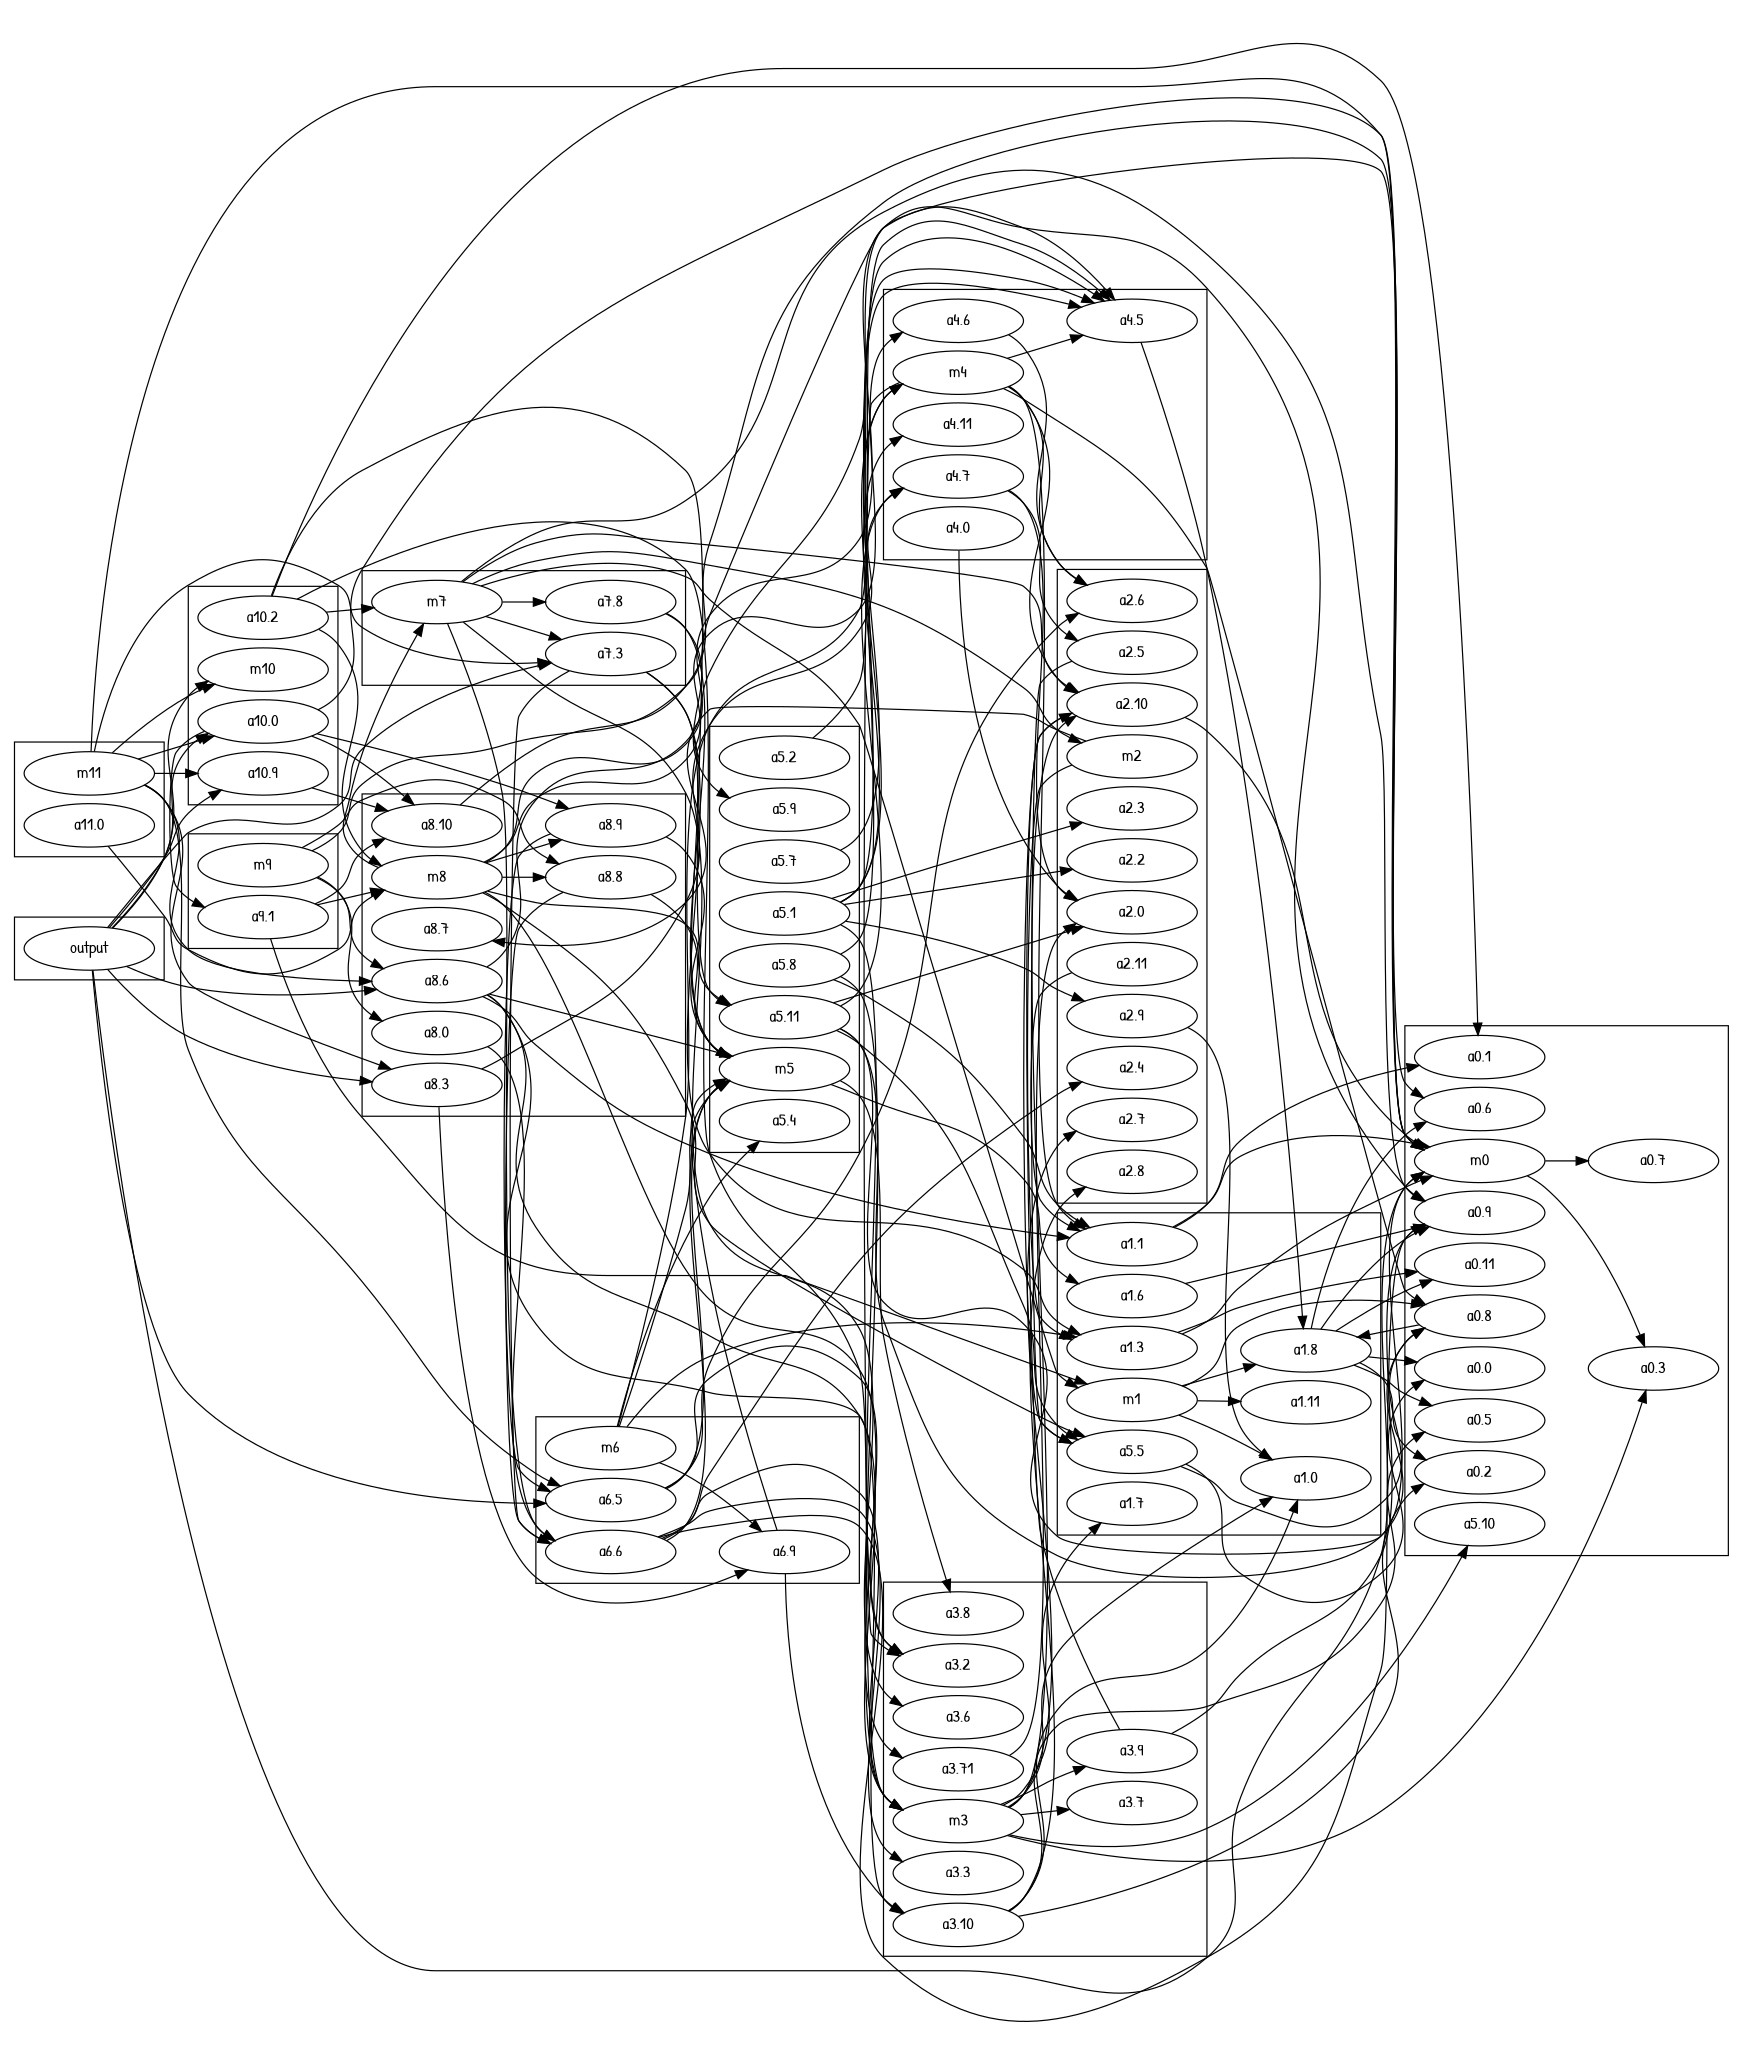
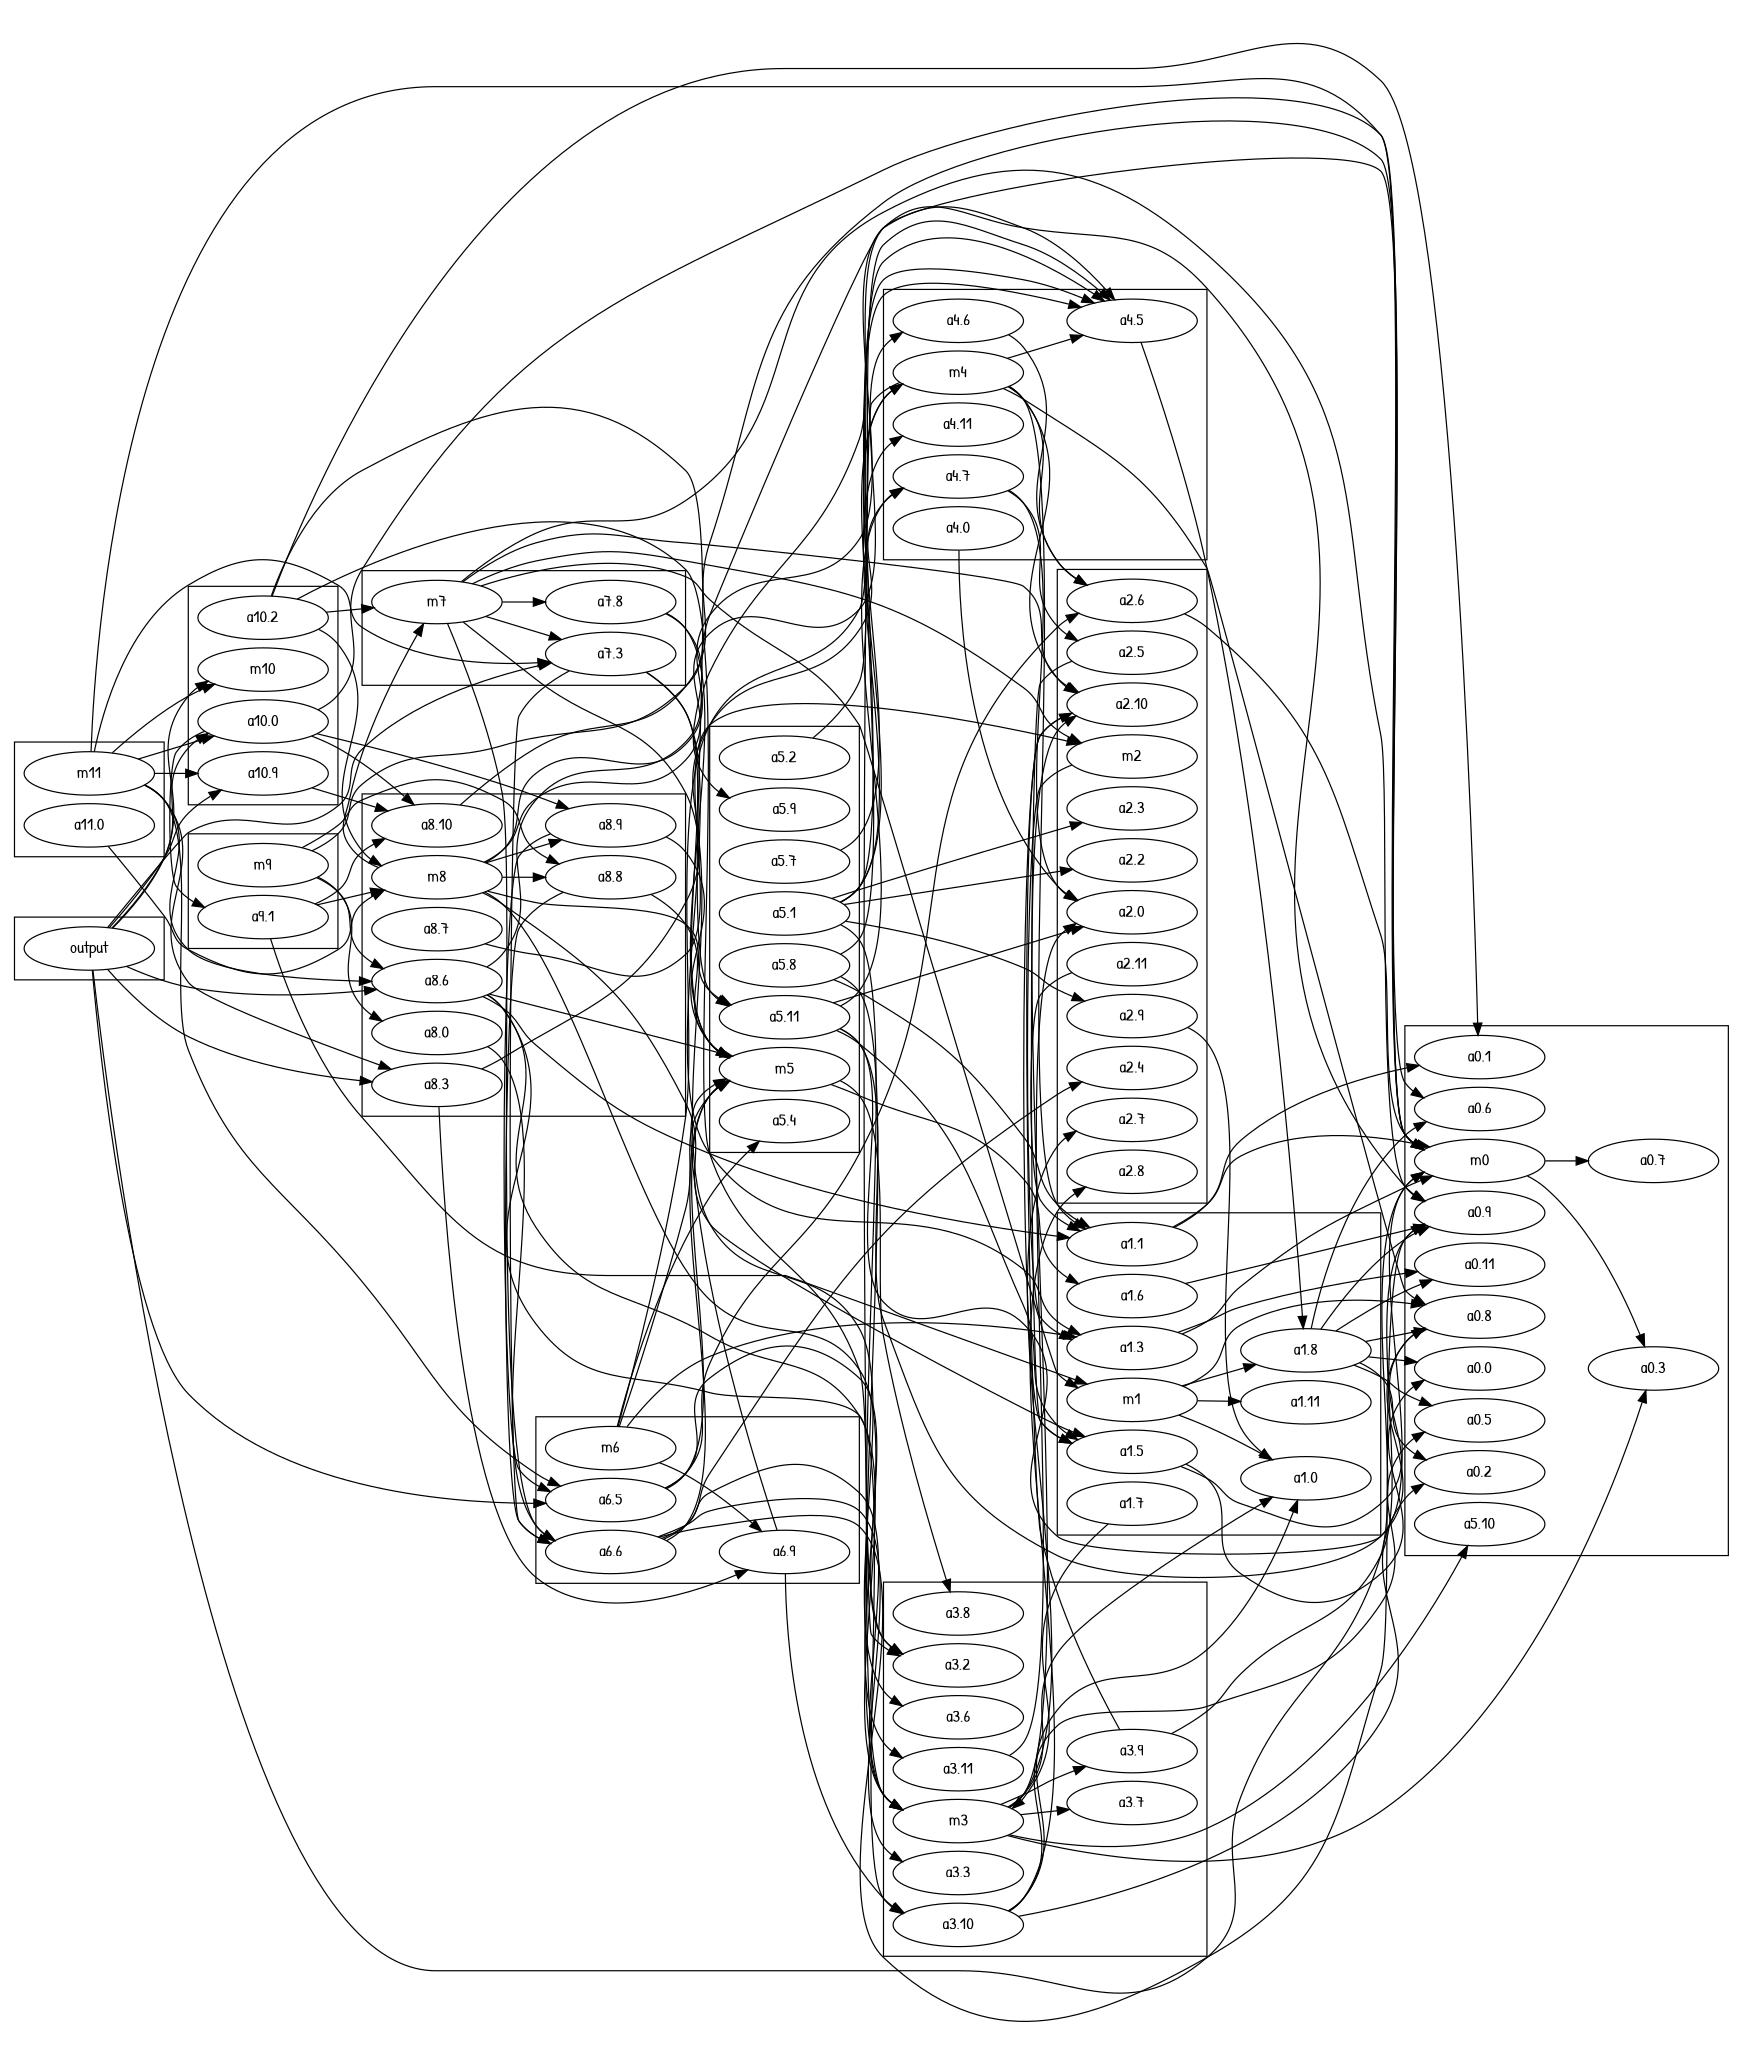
(741, 707) -> (728, 716)
(1305, 927) -> (1354, 853)
(1395, 1330) -> (1390, 1337)
(1132, 1452) -> (1132, 1452)
(1045, 1669) -> (1043, 1655)
(958, 1769) -> (958, 1769)
